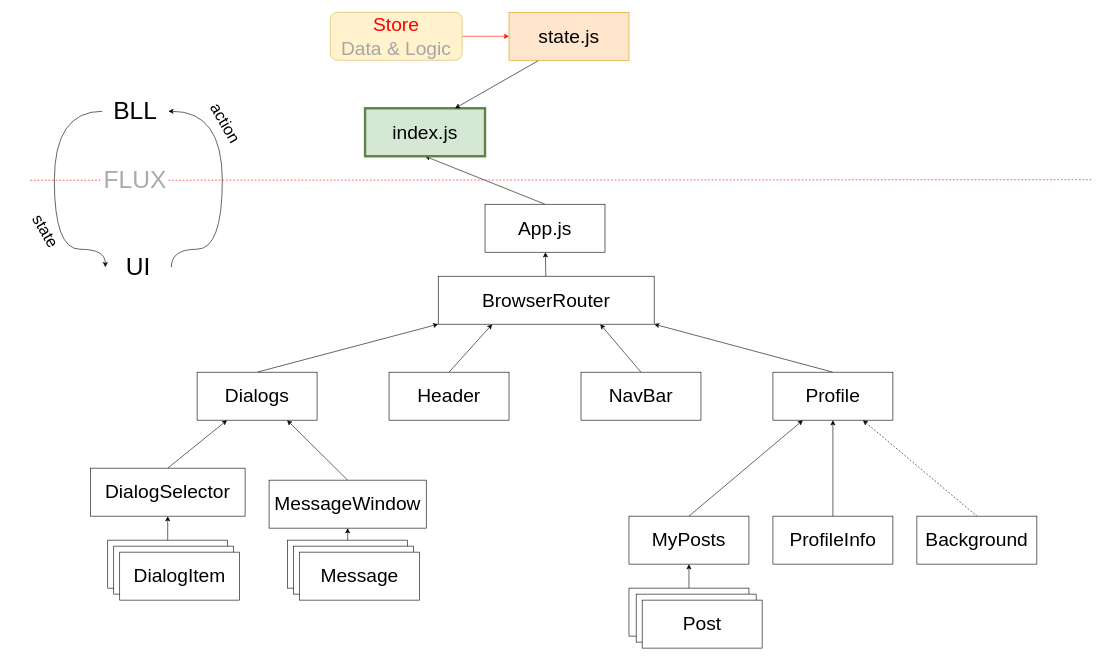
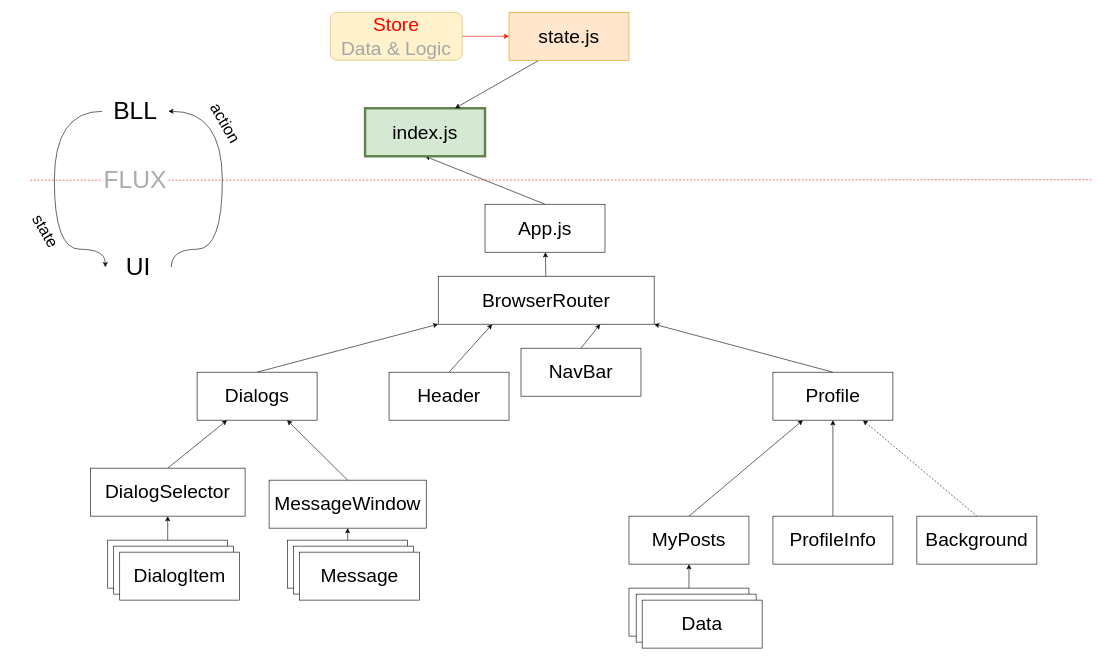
(641, 396) -> (581, 372)
(702, 624) -> (702, 624)
